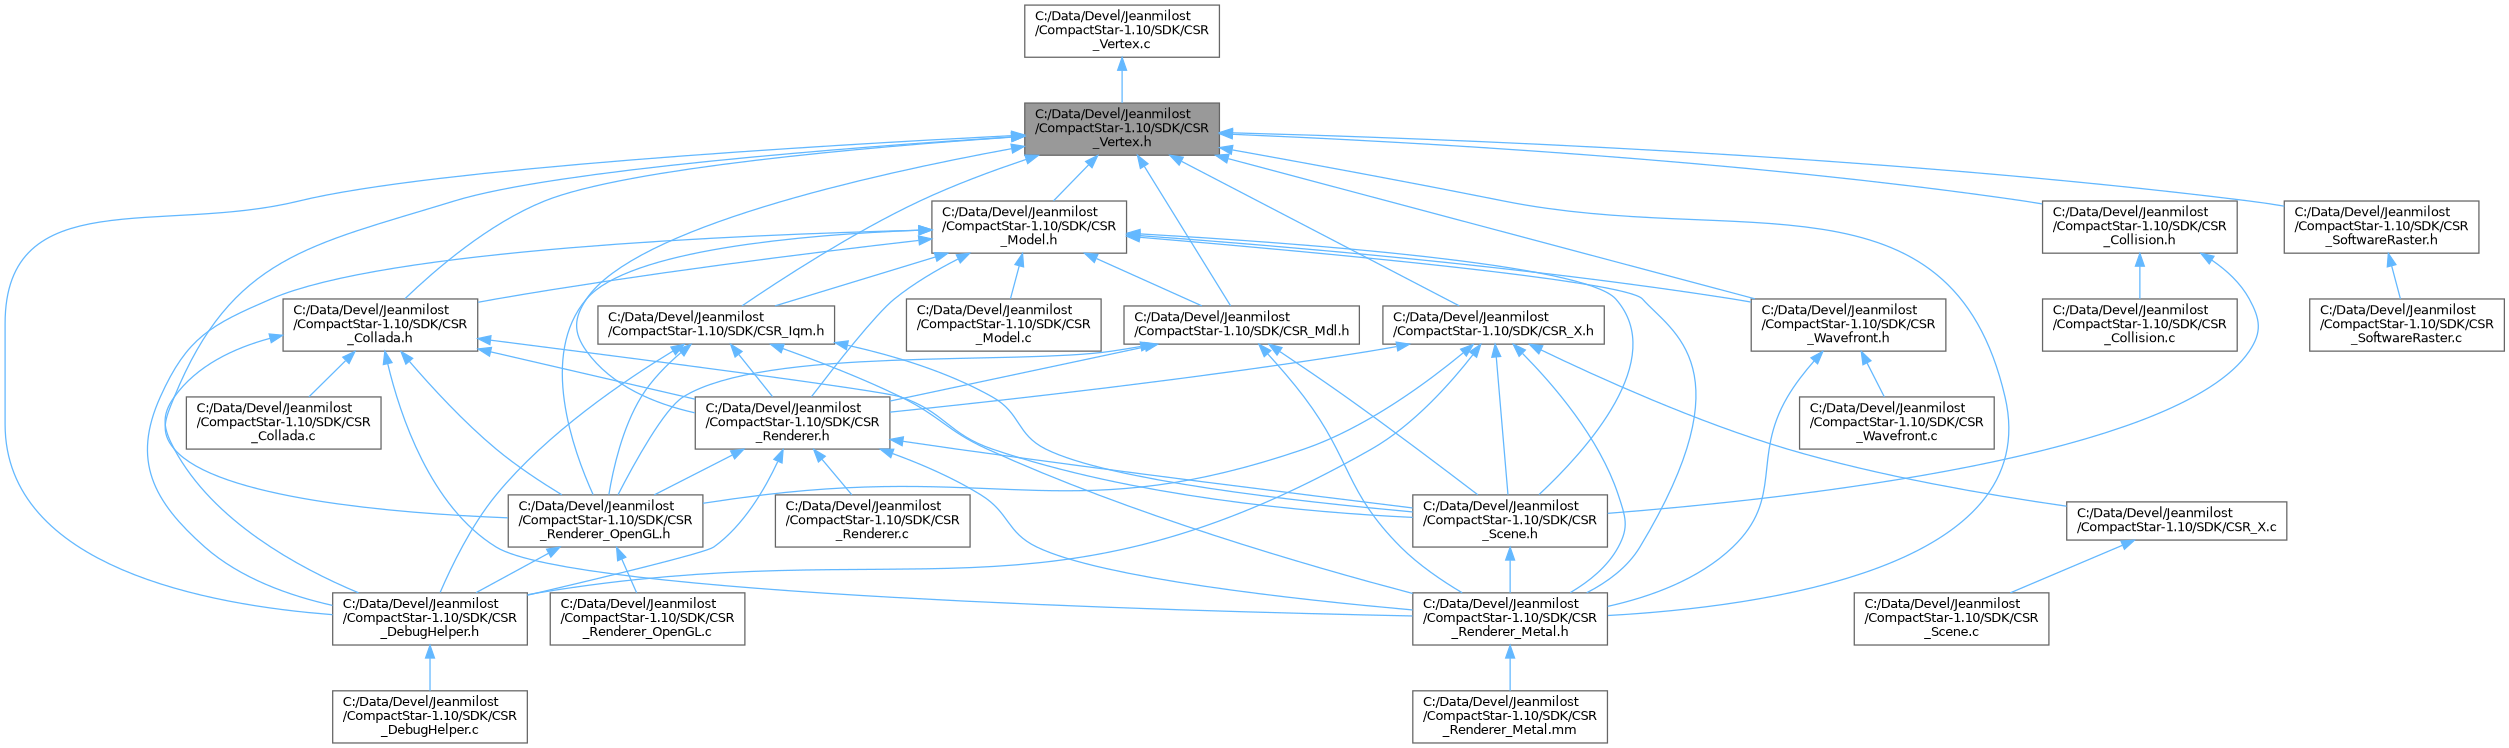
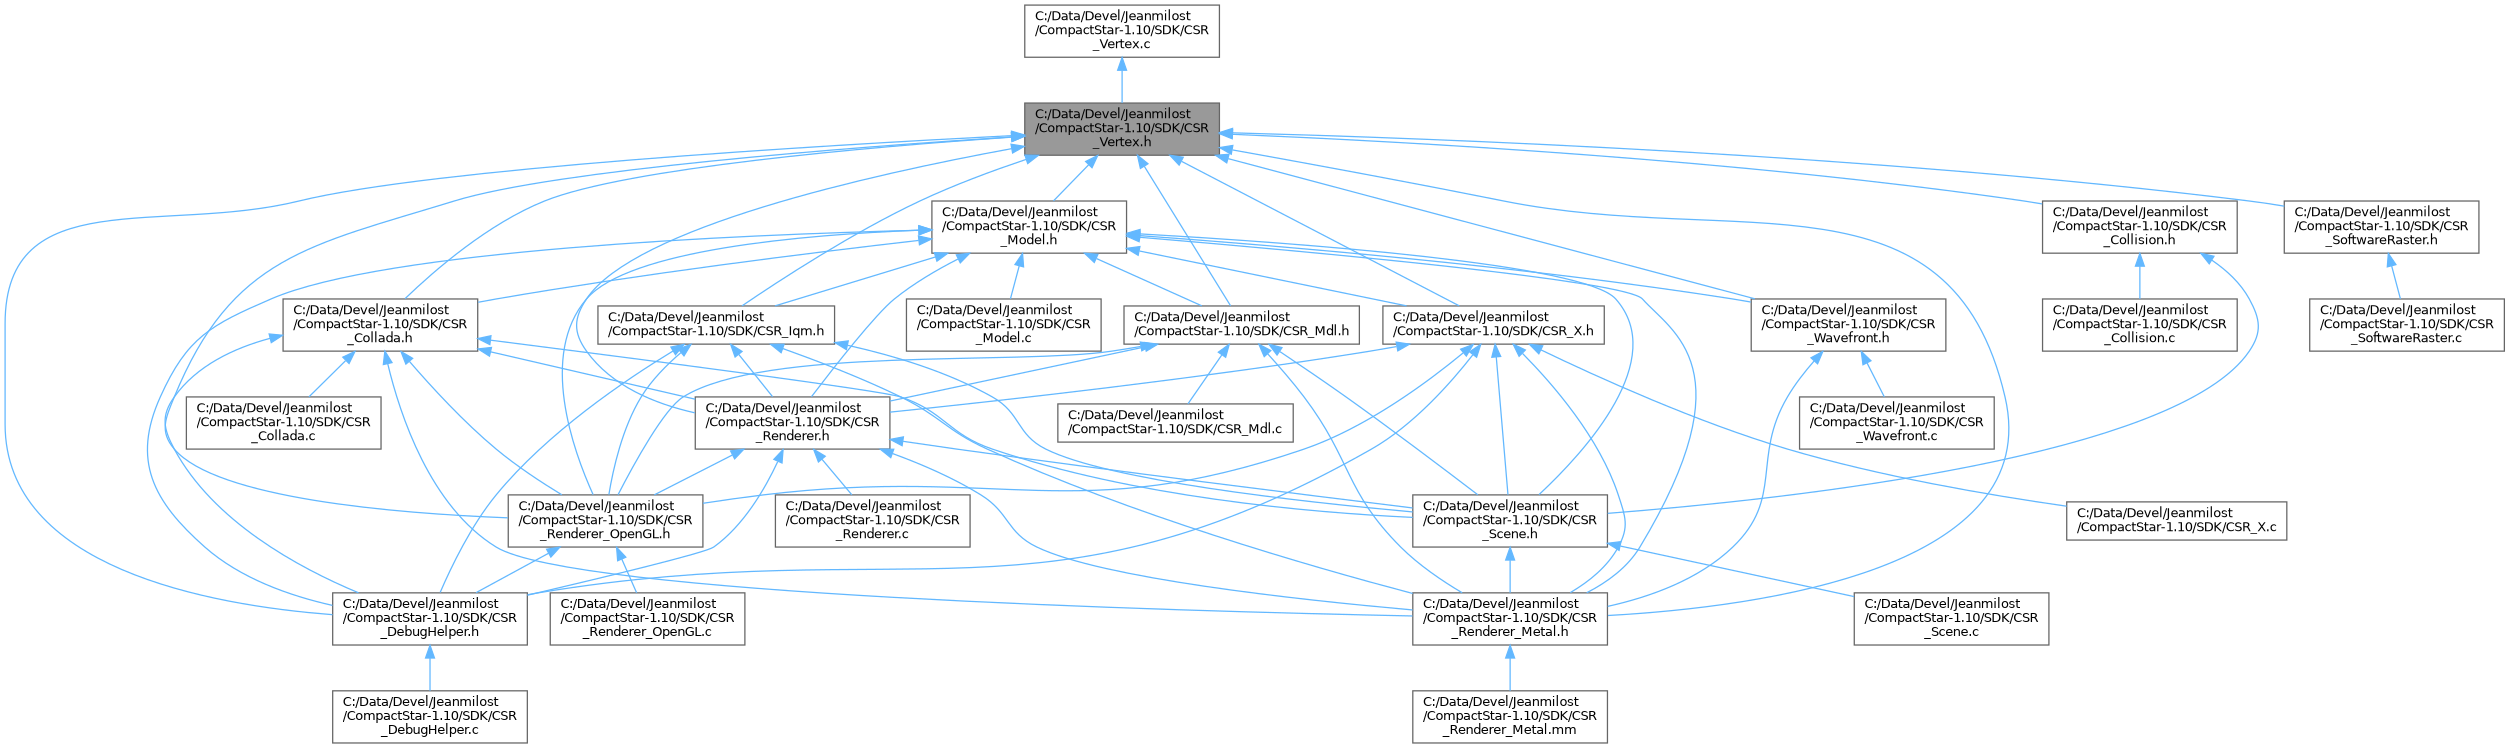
none -> (1273, 278)
none -> (1176, 423)
(2066, 569) -> (1737, 571)
